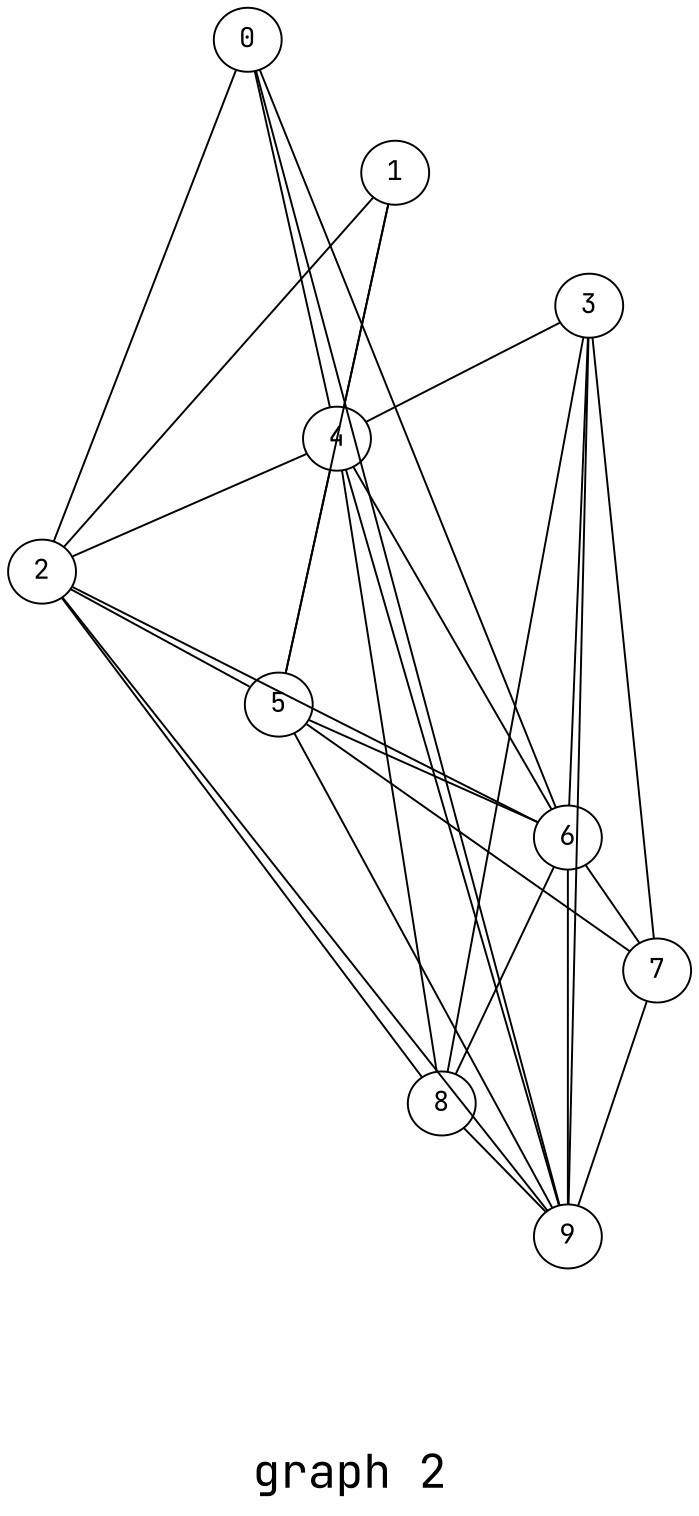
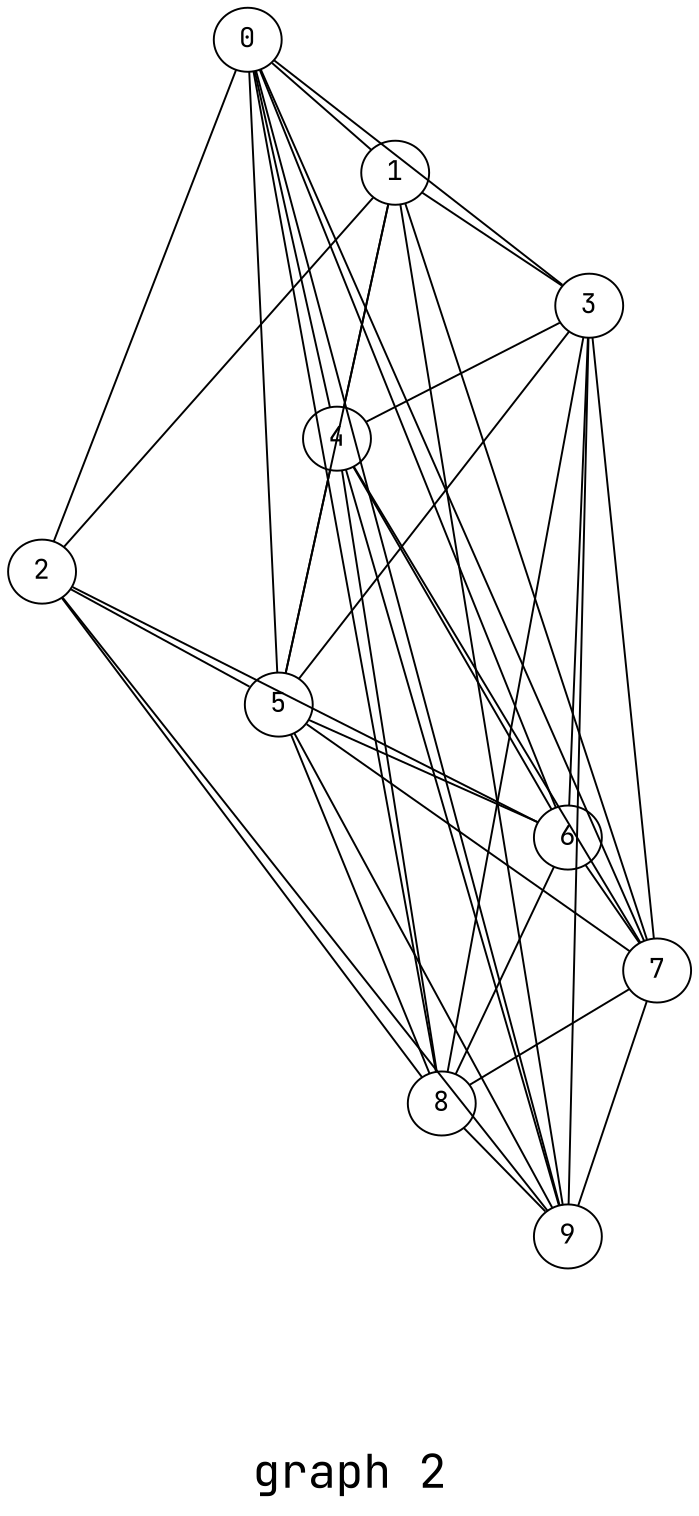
none -> (322, 106)
none -> (418, 173)
none -> (492, 239)
none -> (263, 372)
(190, 505) -> (497, 704)
none -> (420, 523)
none -> (472, 549)
none -> (345, 572)
none -> (526, 572)
none -> (360, 904)
none -> (549, 1037)
(568, 1037) -> (486, 730)
